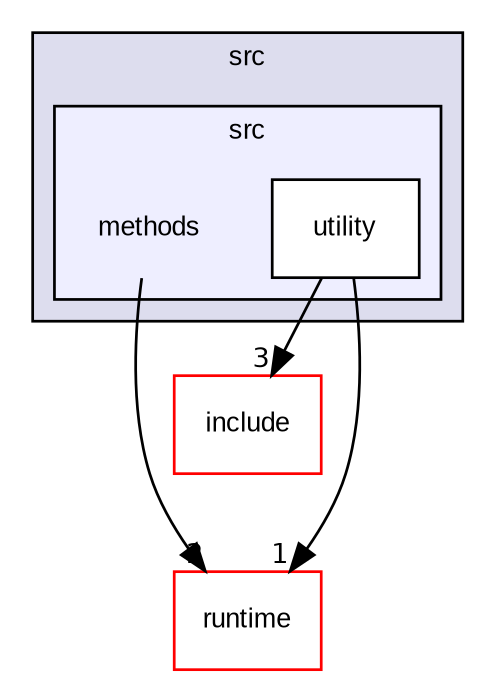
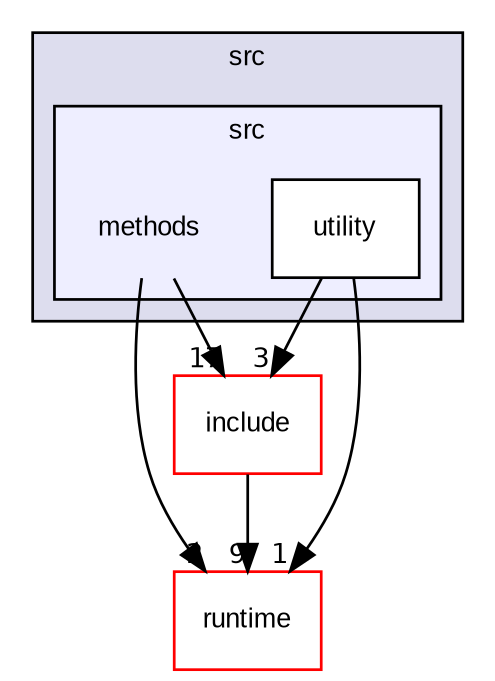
none -> (192, 314)
none -> (248, 509)
